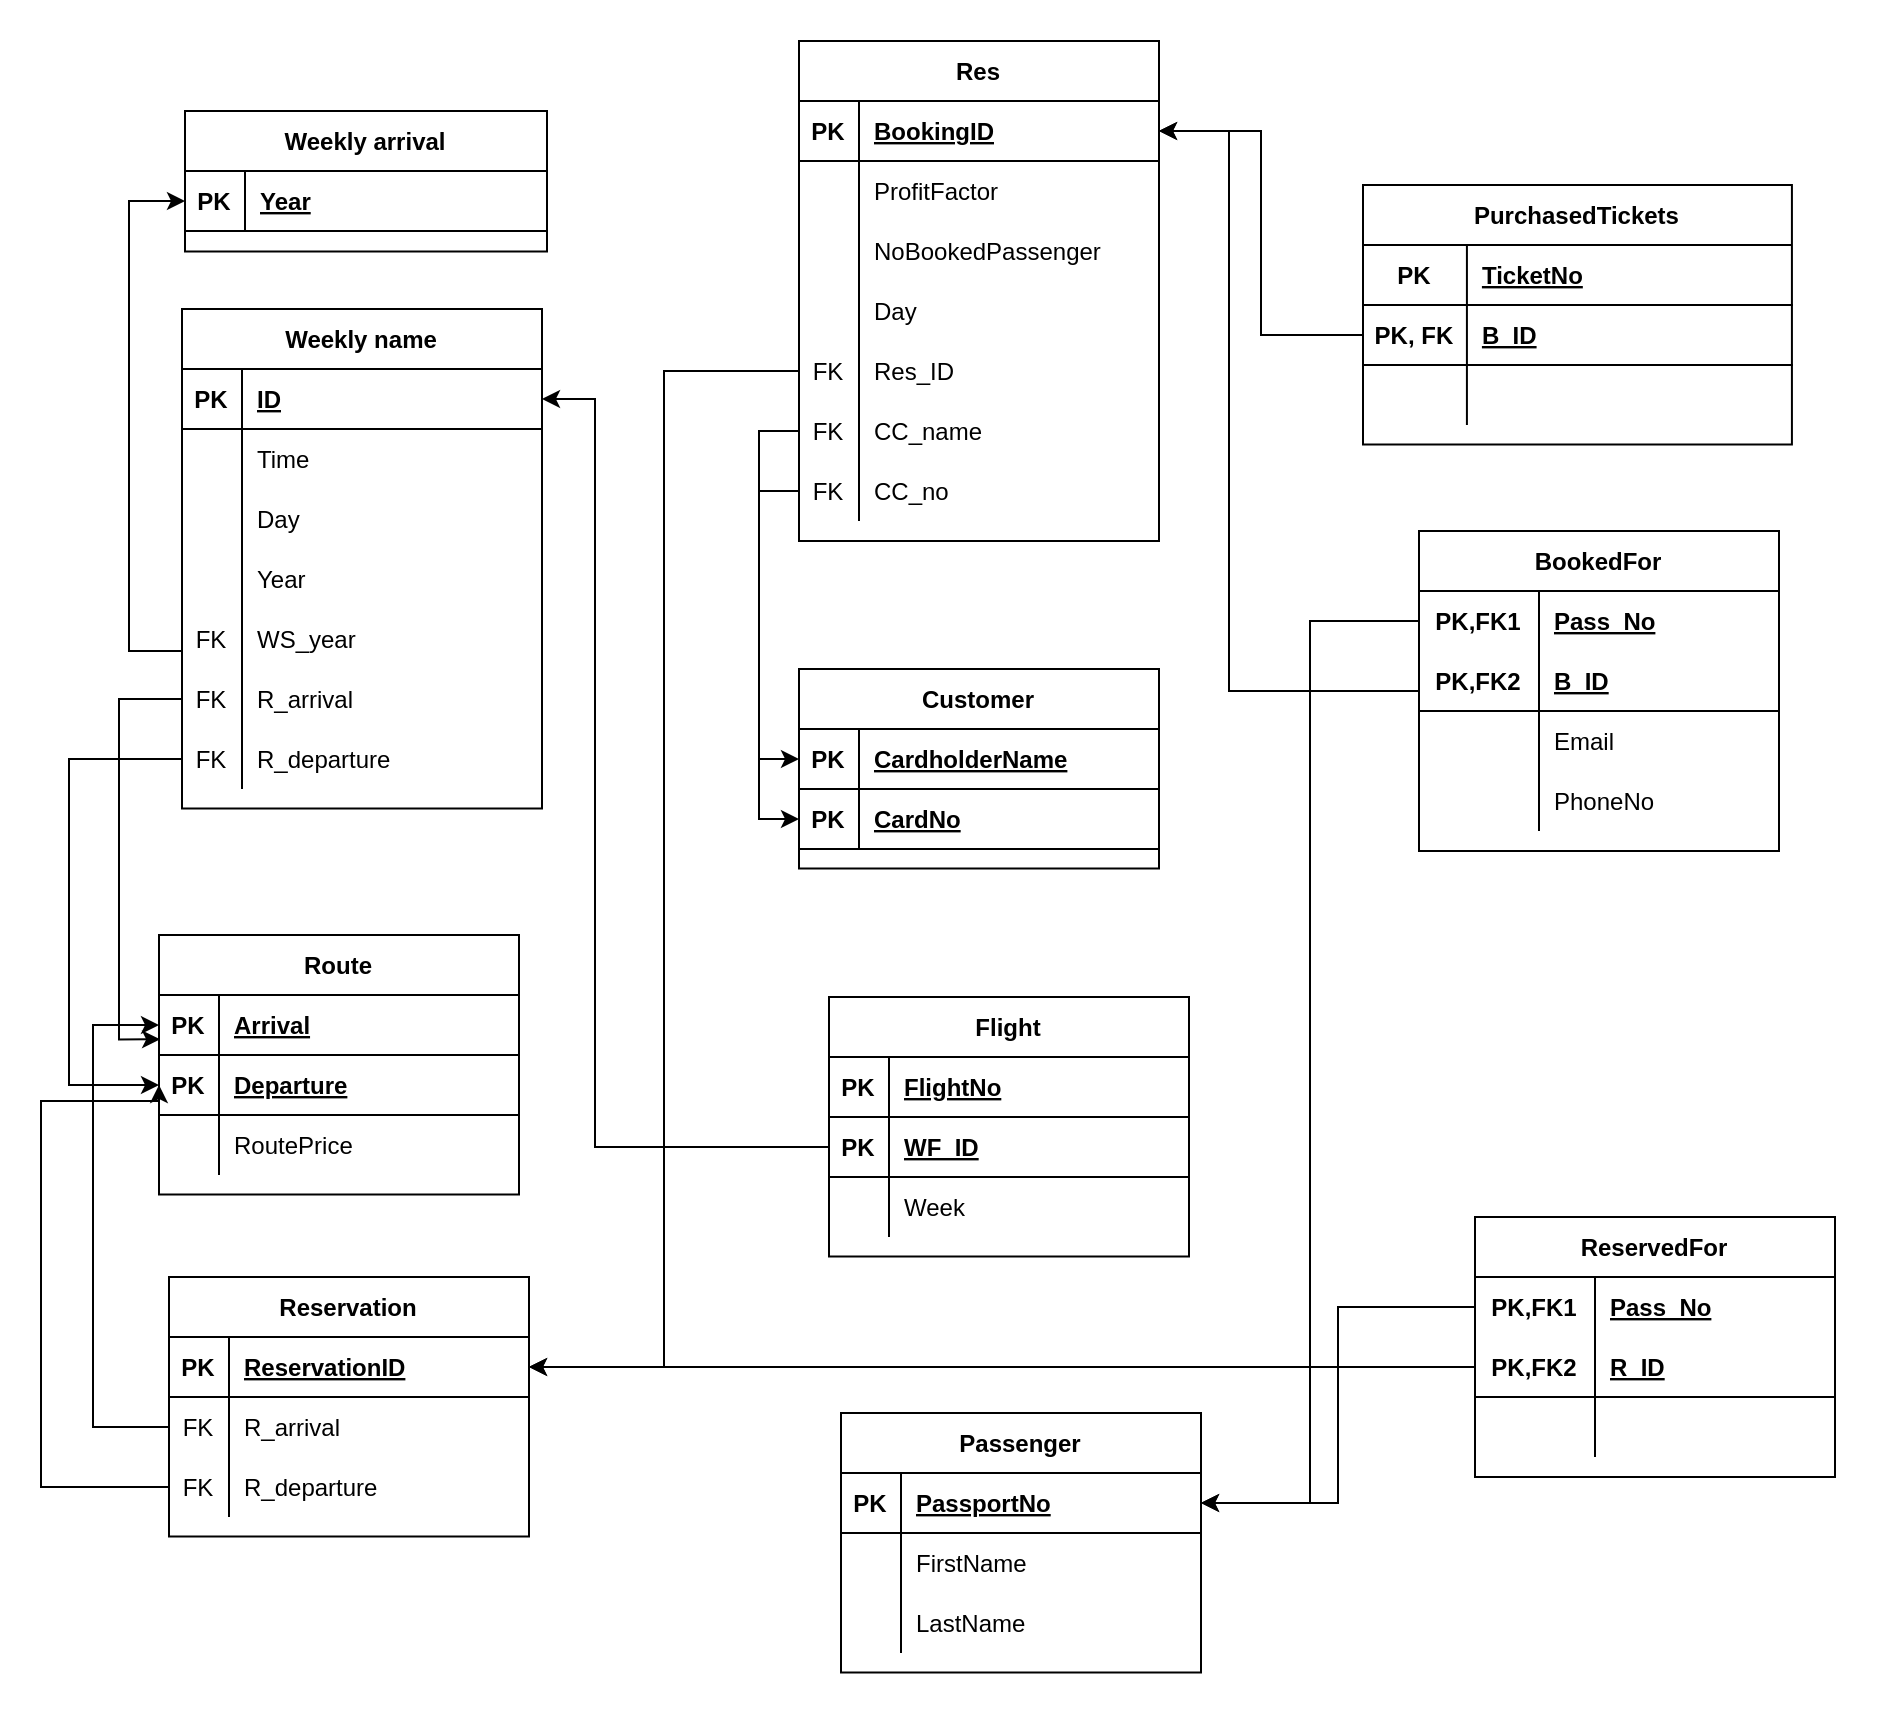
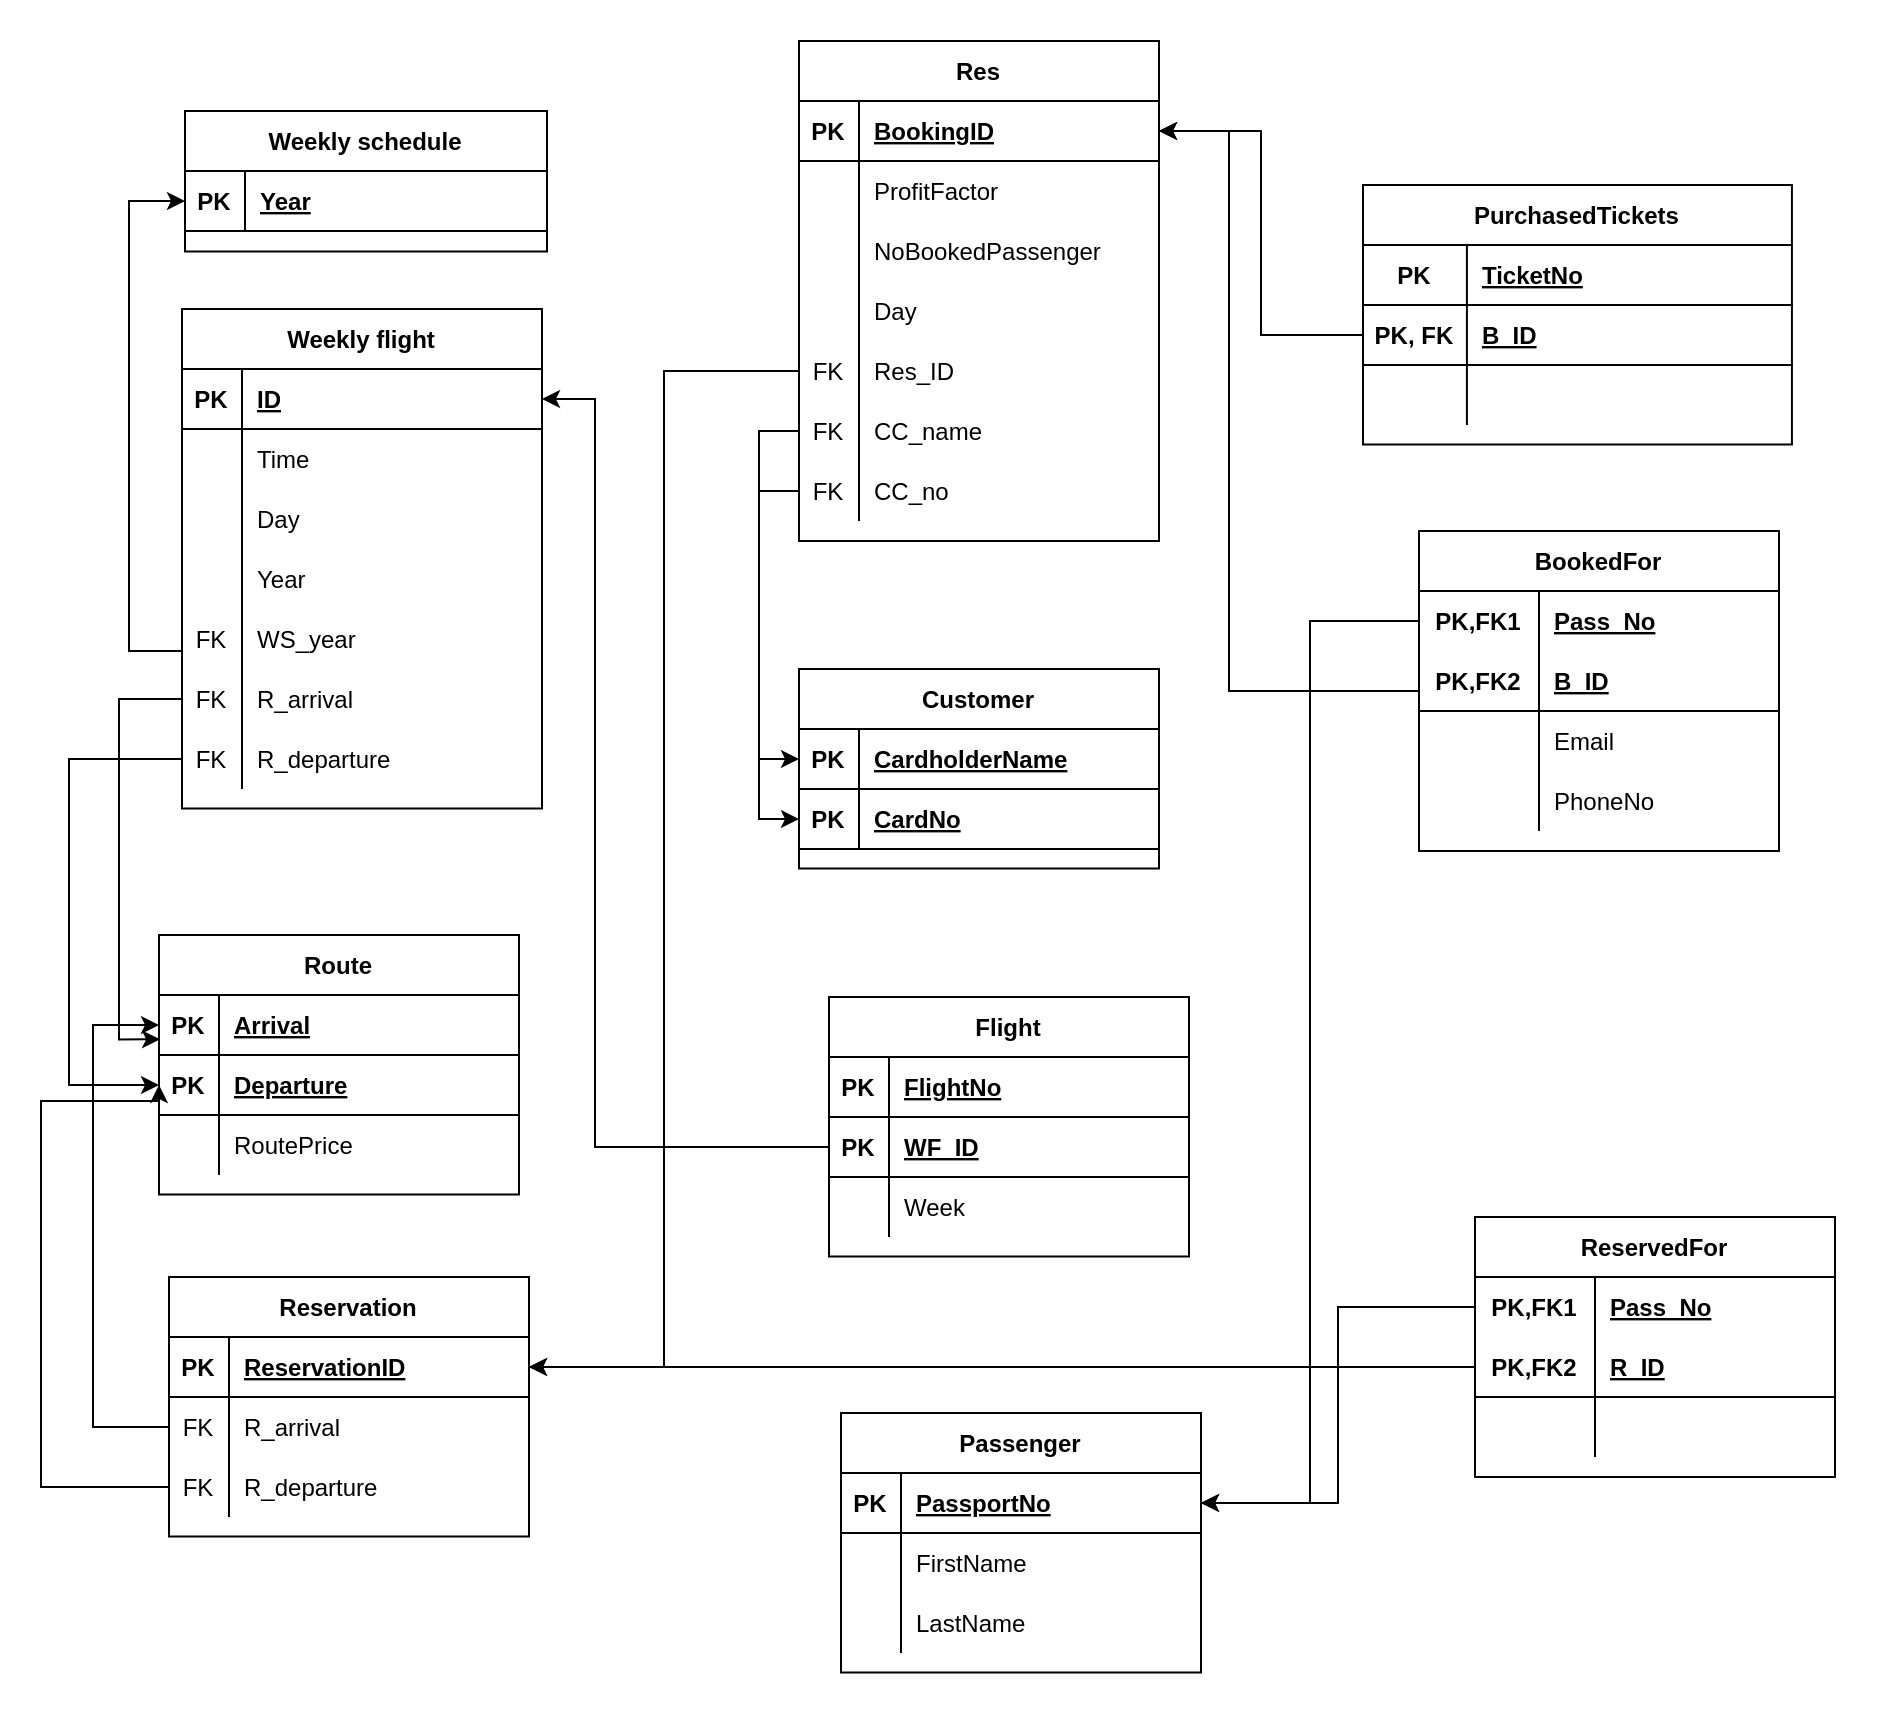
(365, 142) -> (365, 142)
(361, 340) -> (361, 340)
